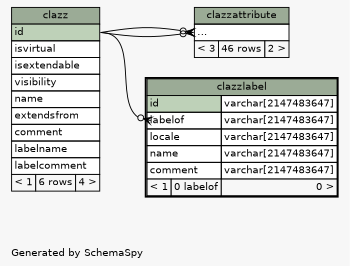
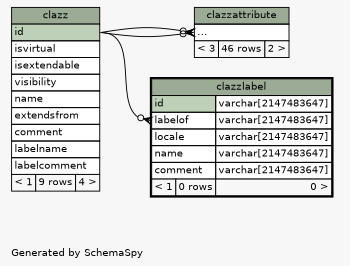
(56, 182) -> (56, 182)
(196, 187) -> (196, 187)
